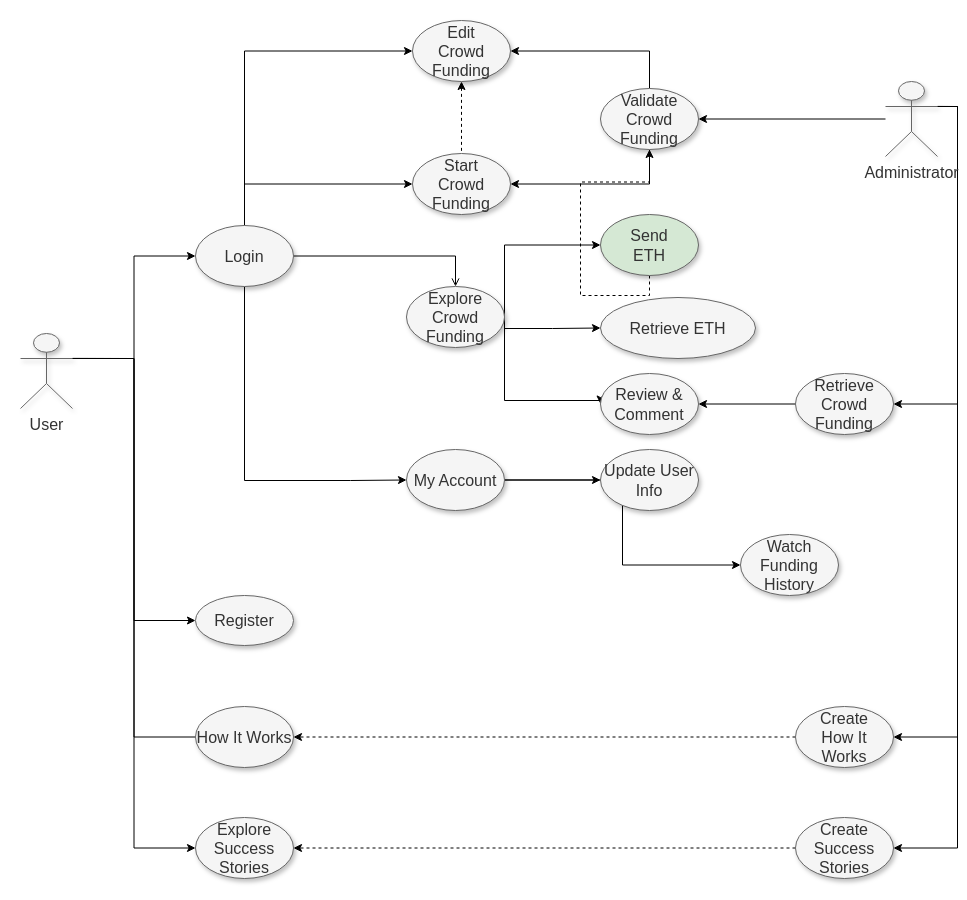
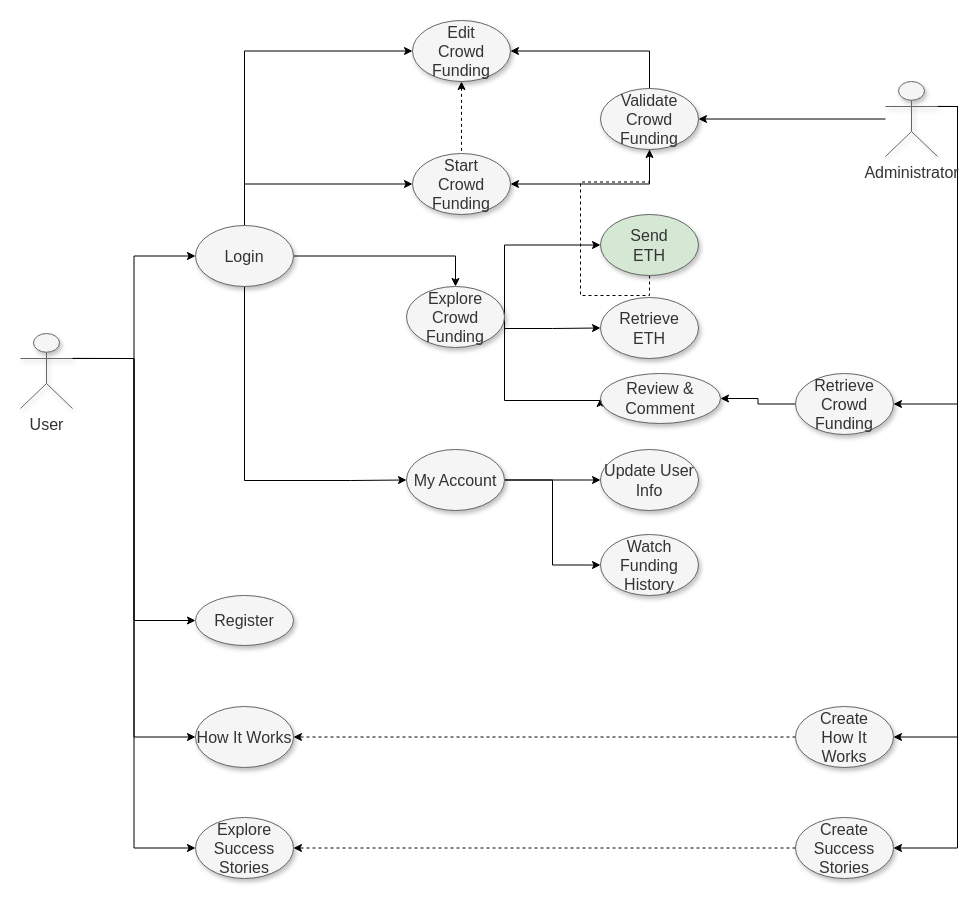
(456, 279) -> (456, 278)
(678, 328) -> (650, 328)
(650, 404) -> (661, 399)
(790, 565) -> (650, 565)
(189, 737) -> (187, 737)
